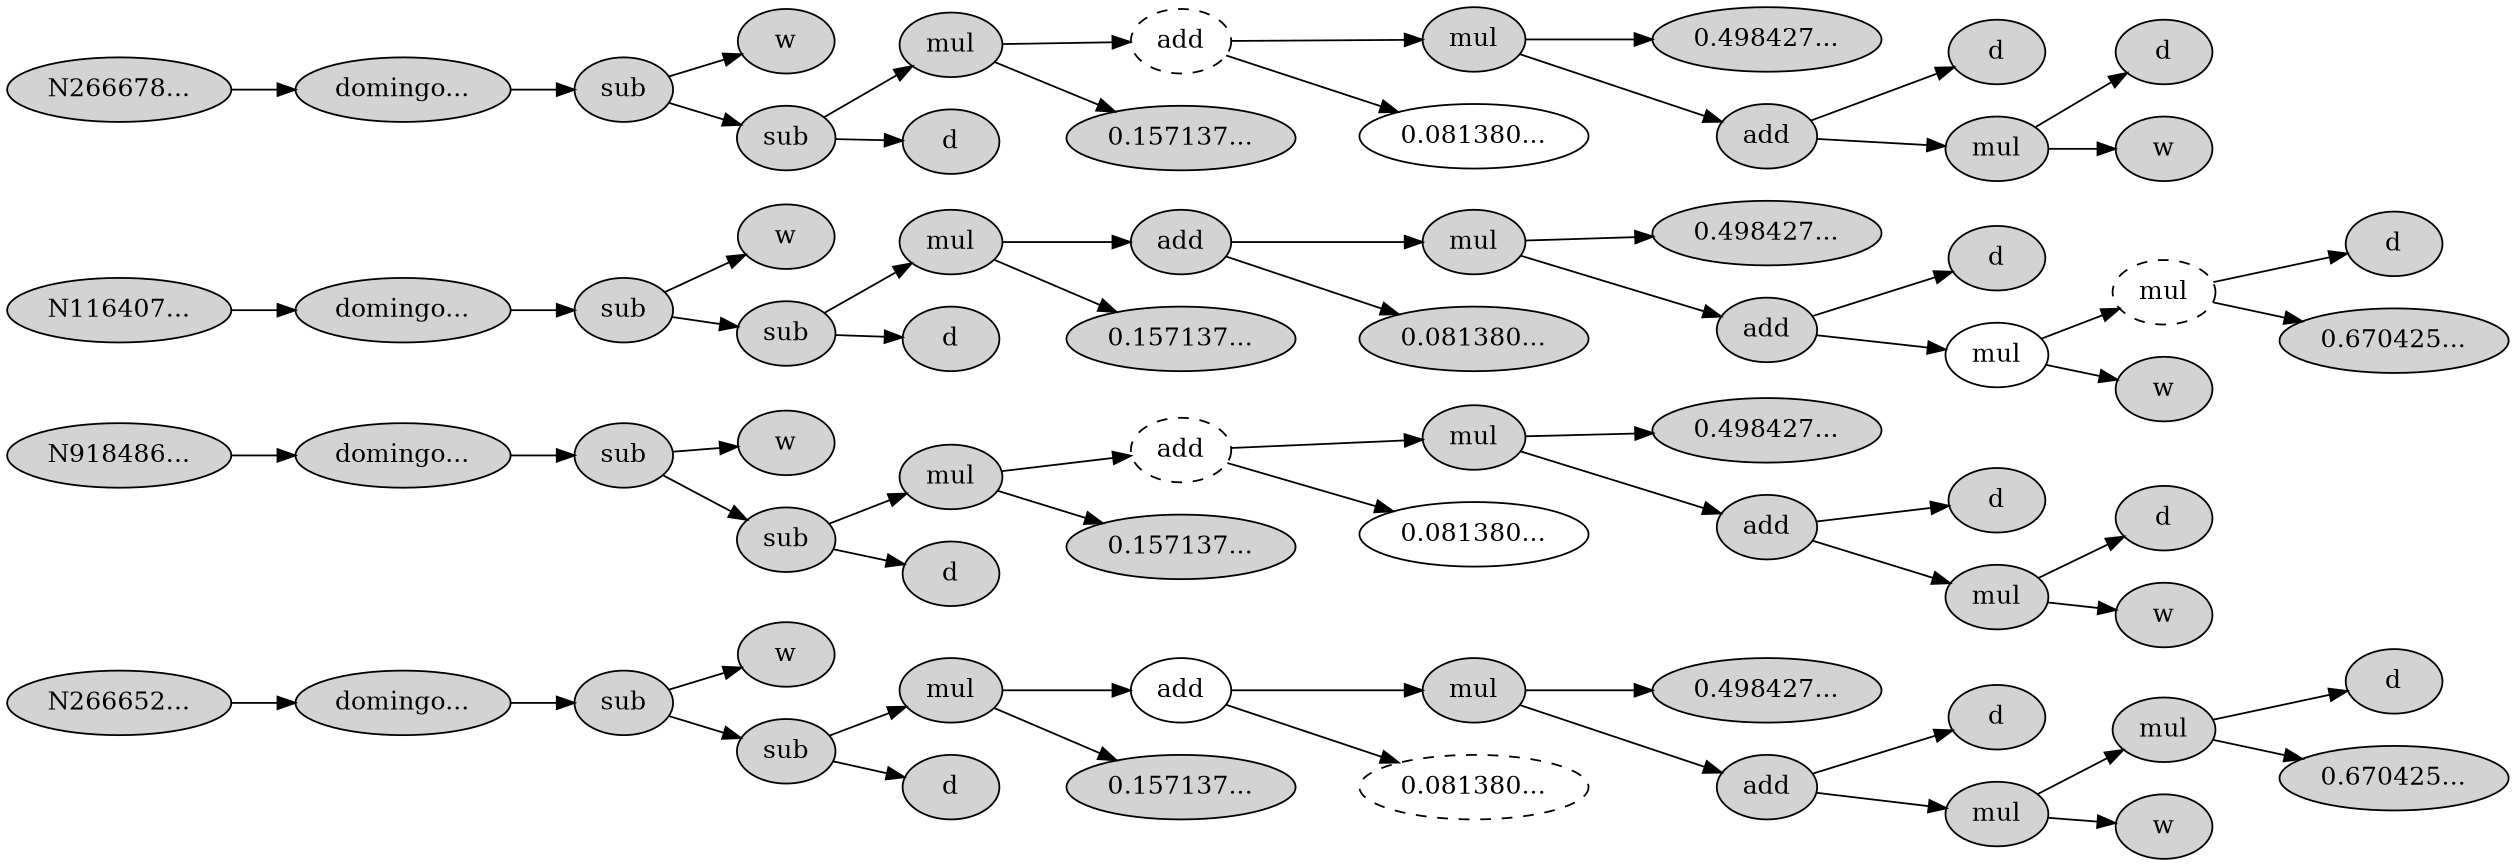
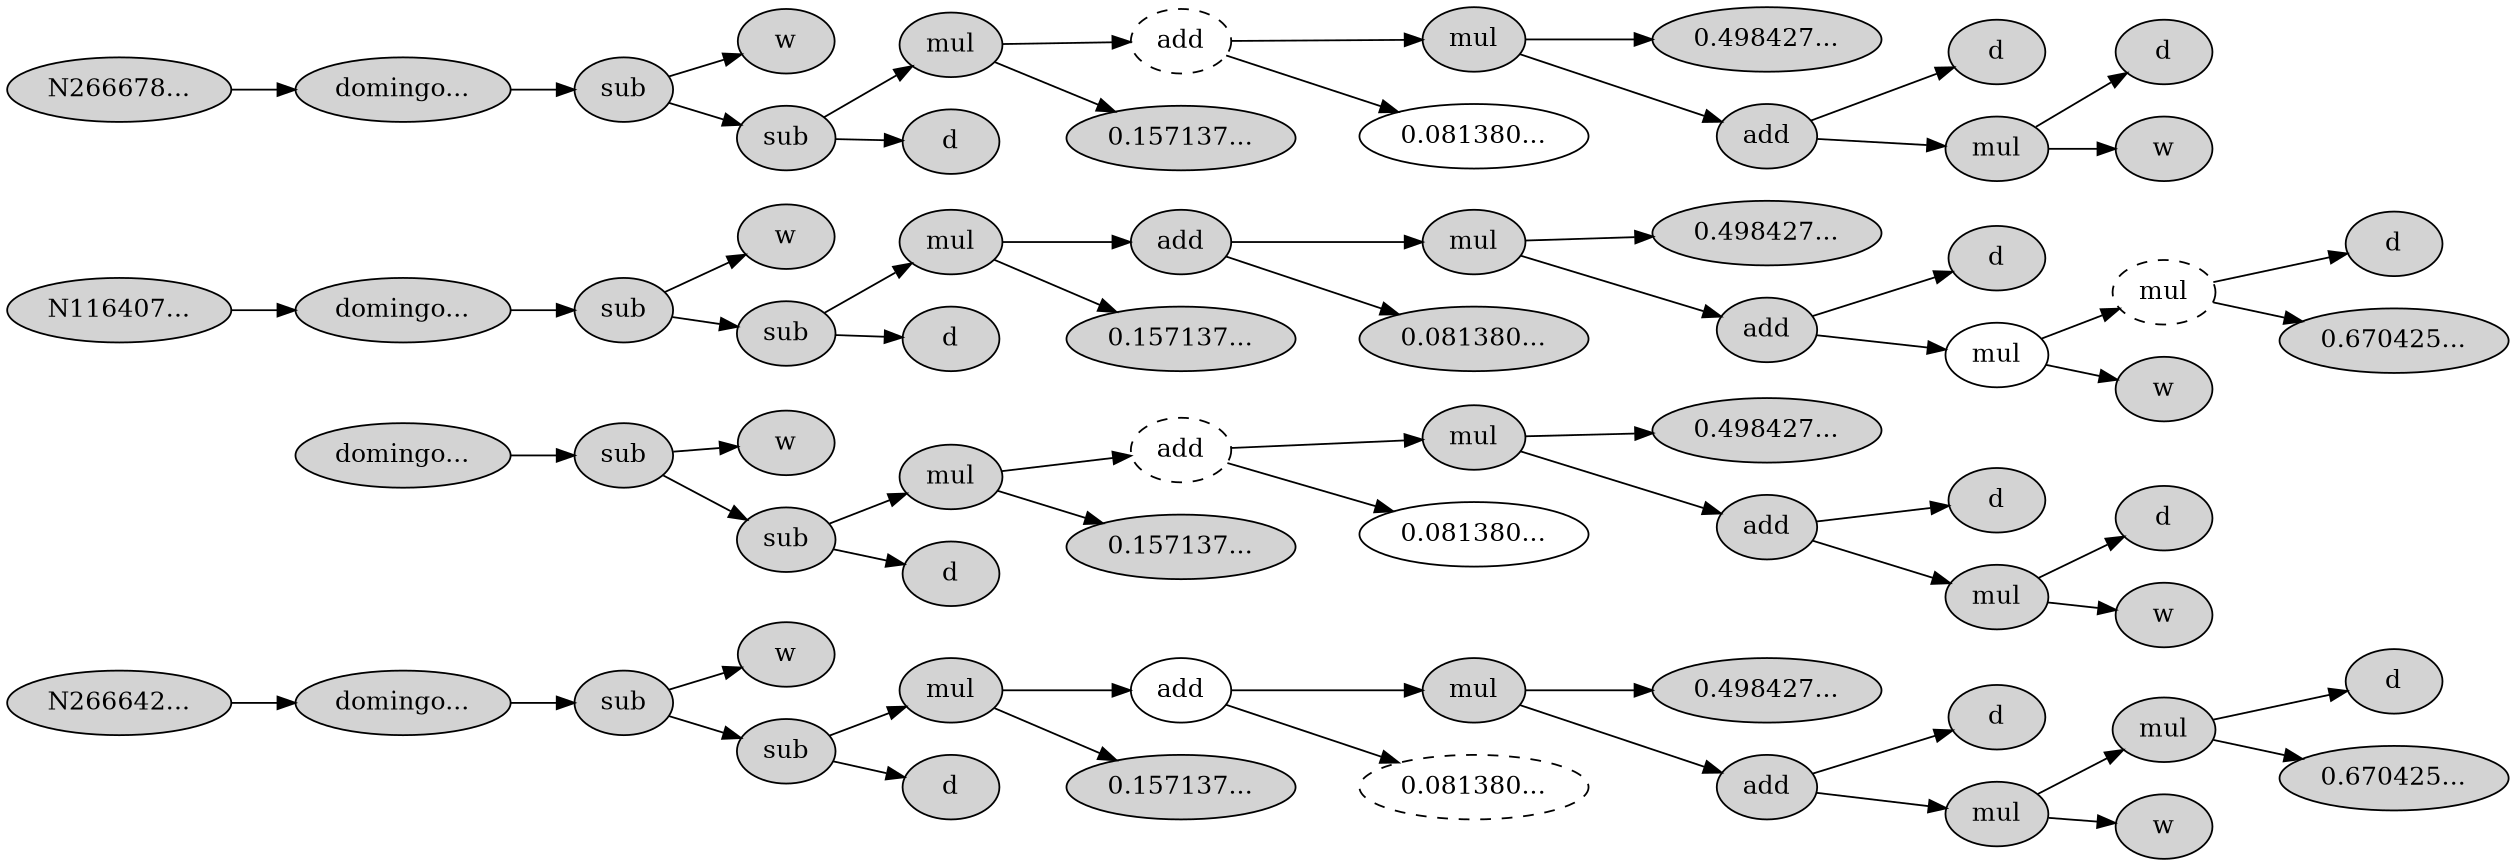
(119, 455) -> none
(119, 703) -> (119, 703)
